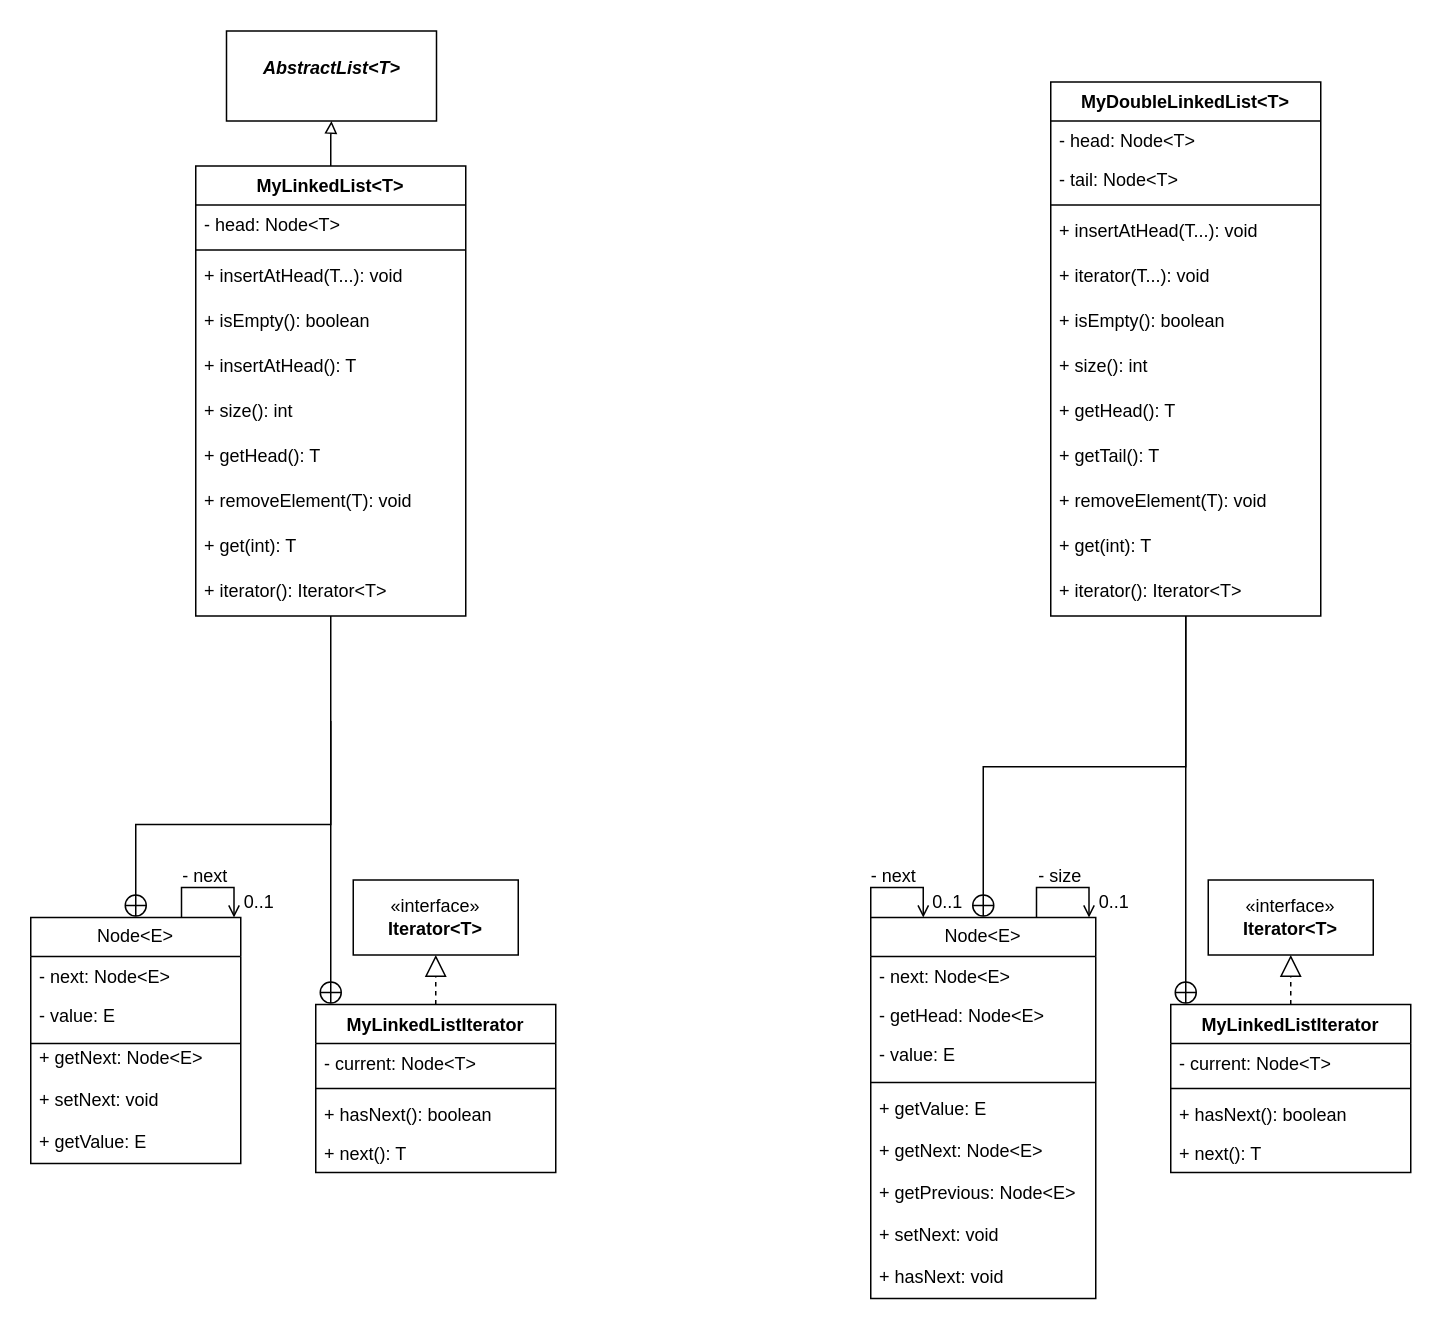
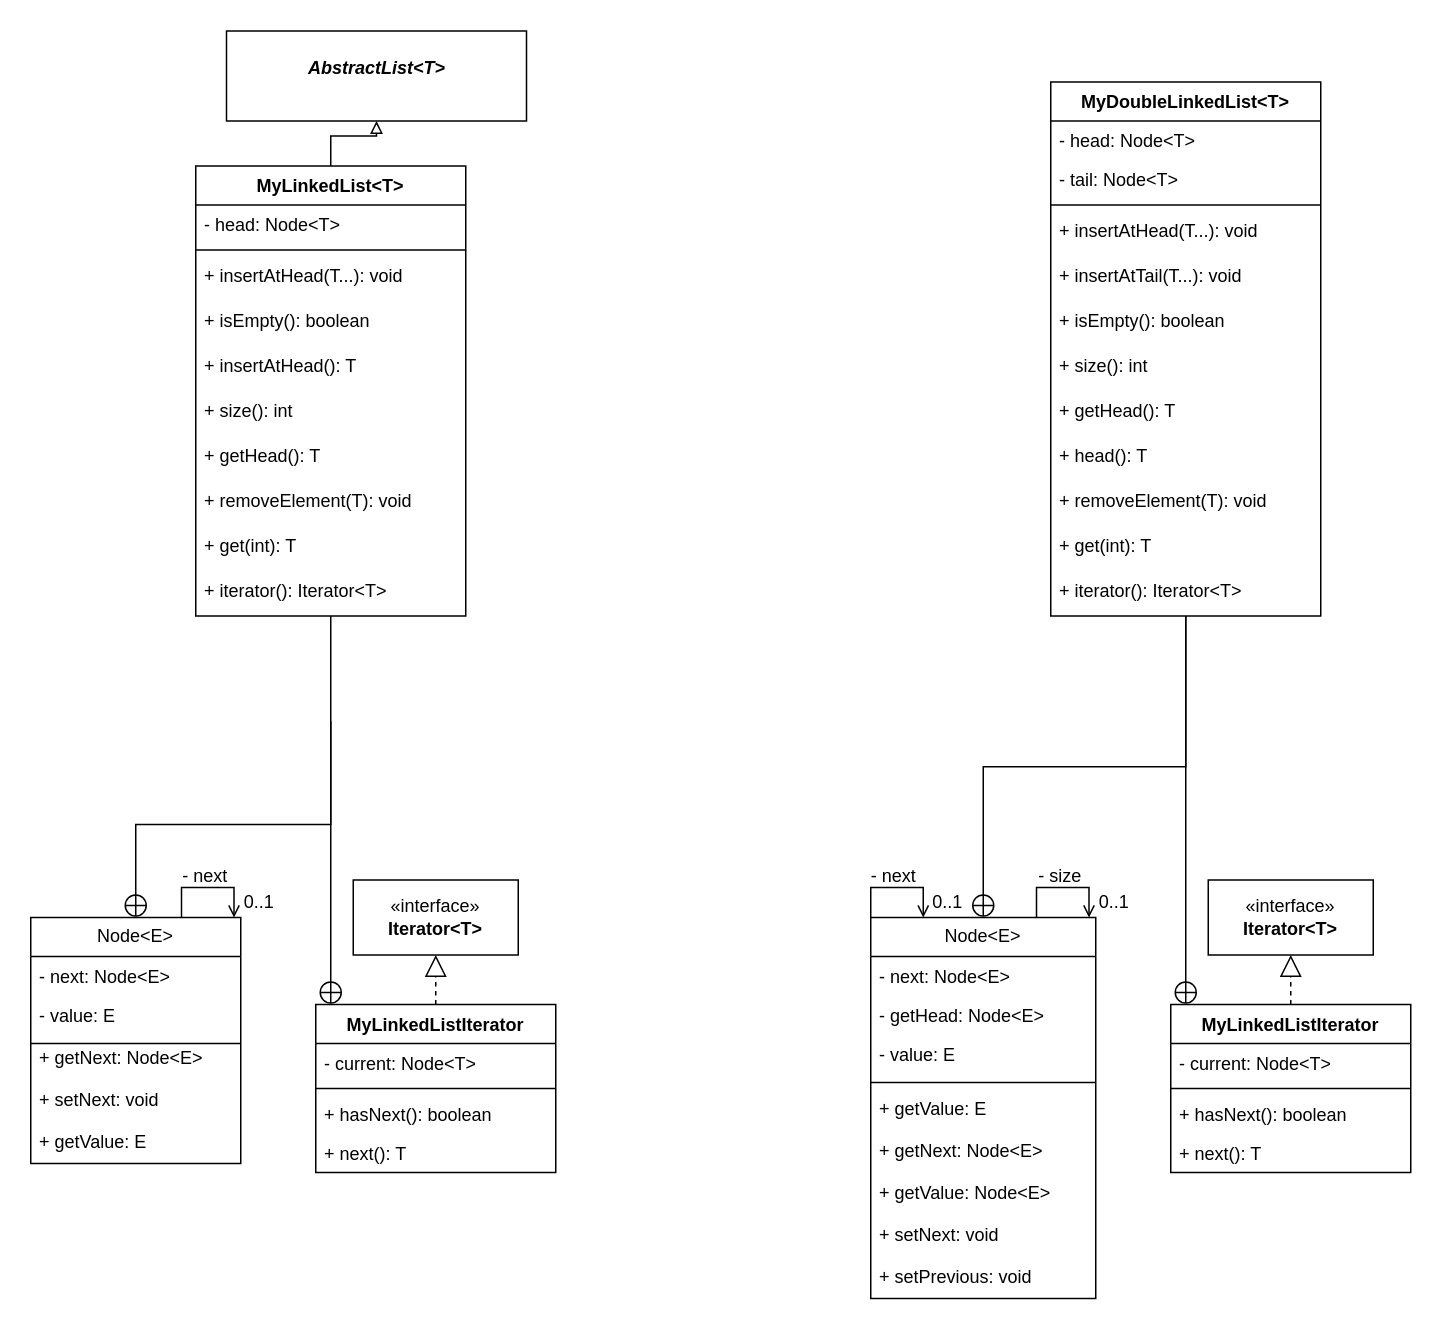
(332, 76) -> (377, 76)
(1151, 276) -> (1167, 276)
(1118, 456) -> (1107, 456)
(981, 1194) -> (966, 1194)
(946, 1278) -> (964, 1278)
